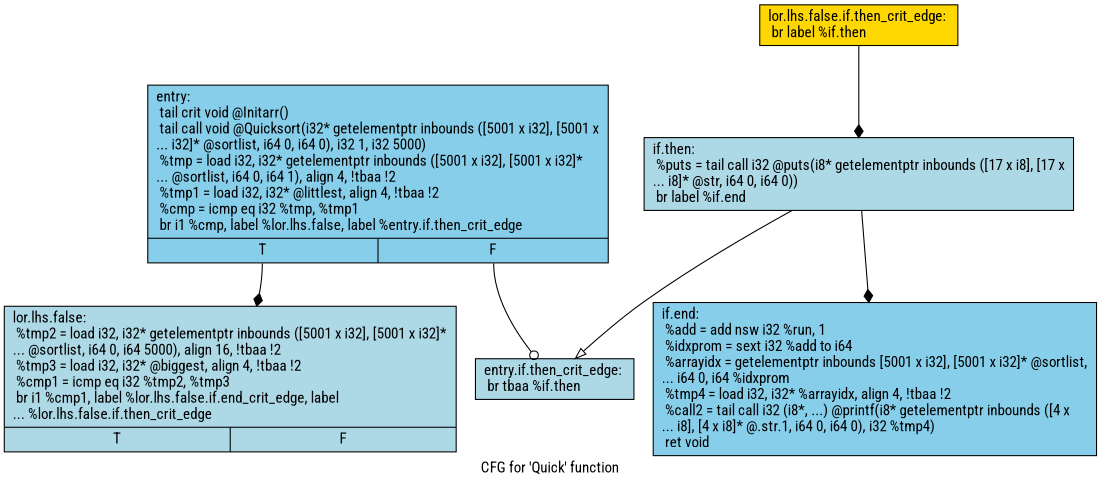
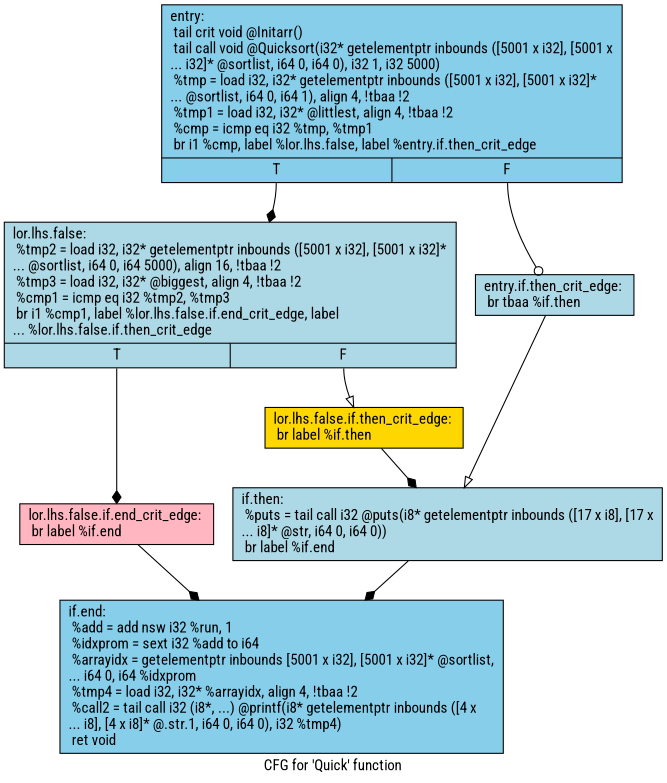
(684, 275) -> (507, 397)
none -> (345, 383)
none -> (117, 524)
